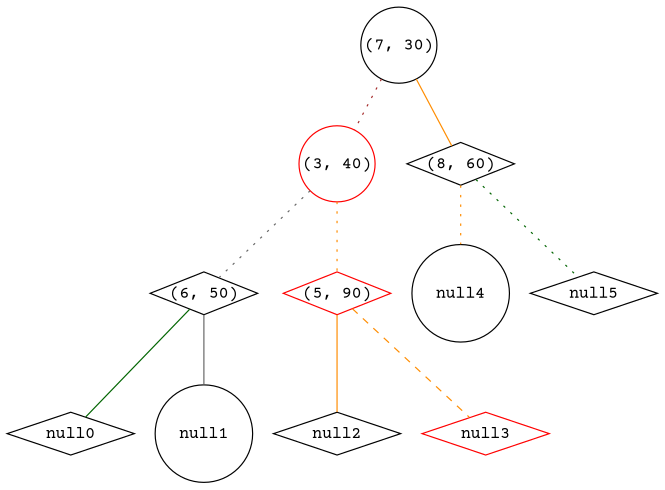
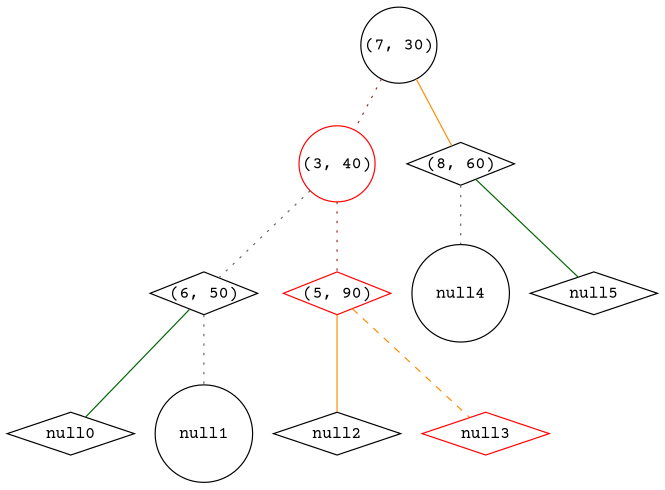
(461, 215) -> (461, 215)
(527, 228) -> (527, 228)
(337, 237) -> (337, 237)
(204, 350) -> (204, 350)
